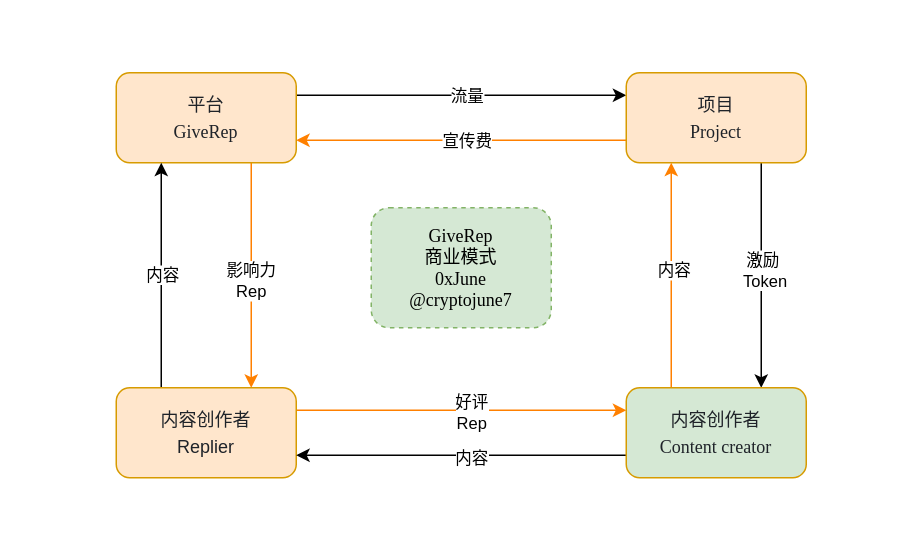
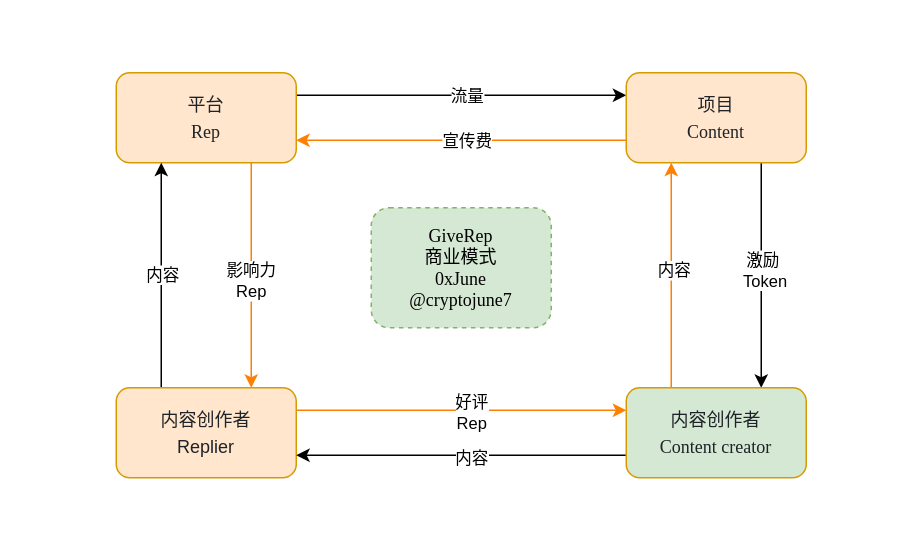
(206, 118) -> (206, 118)
(716, 118) -> (716, 118)
